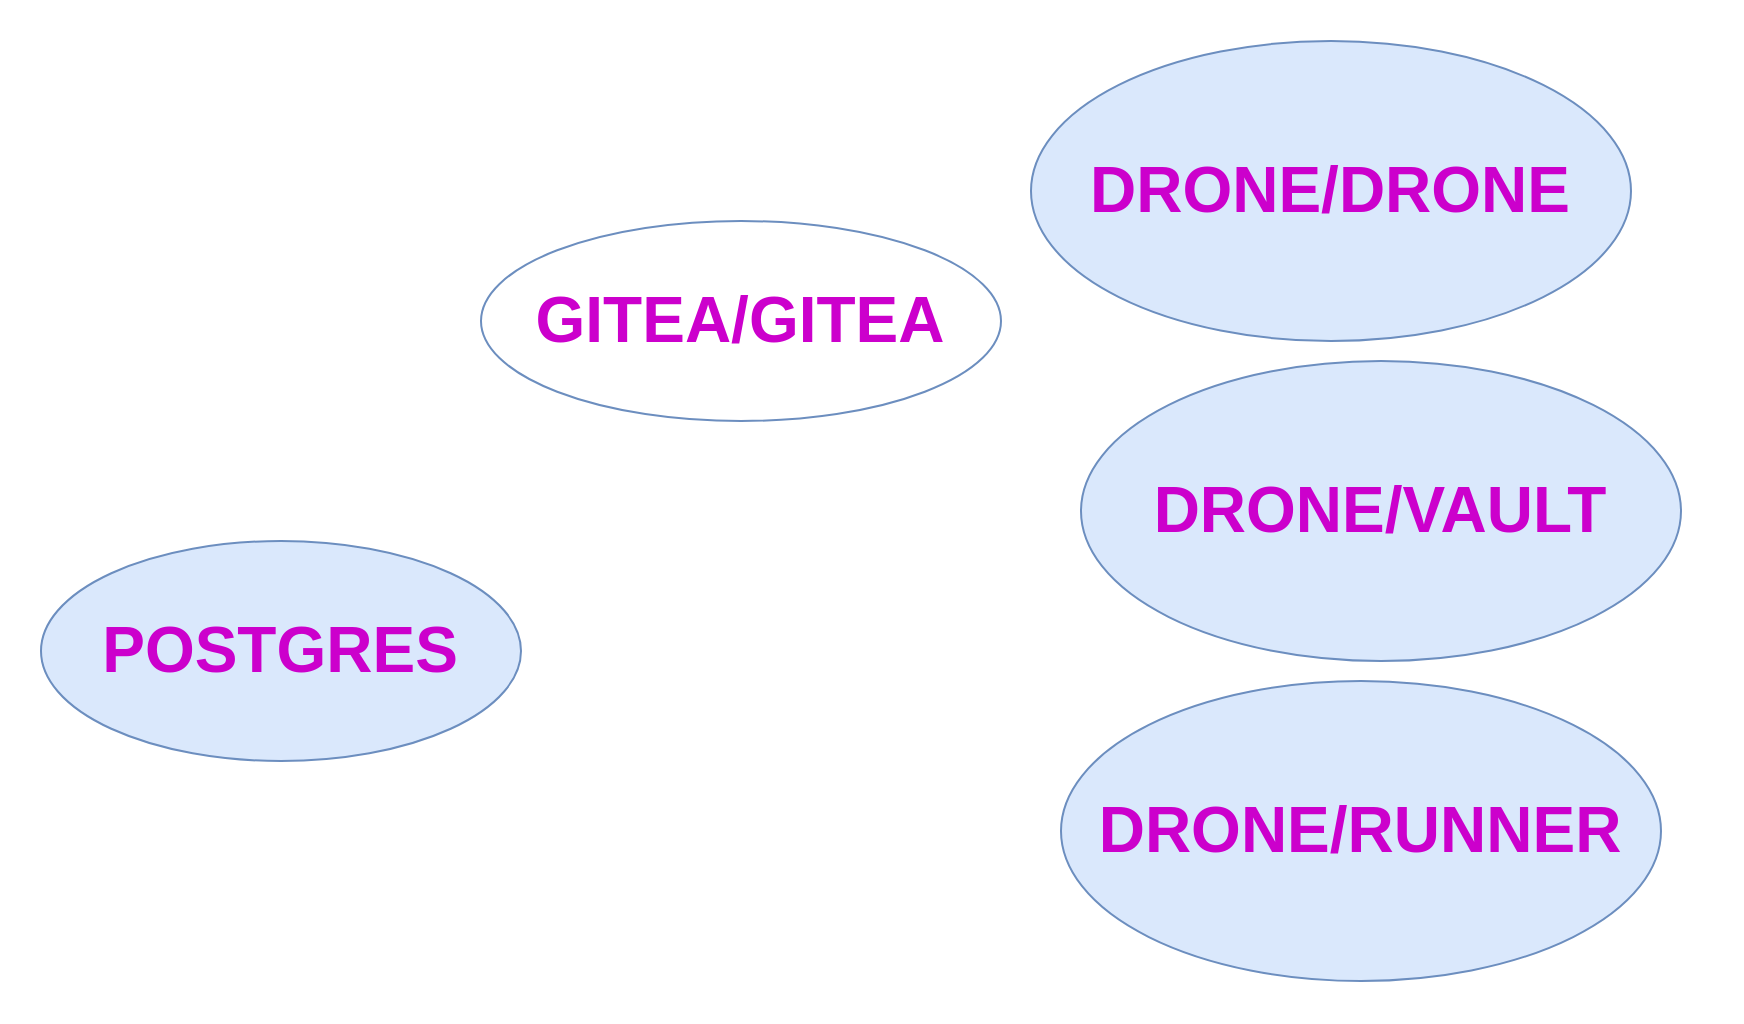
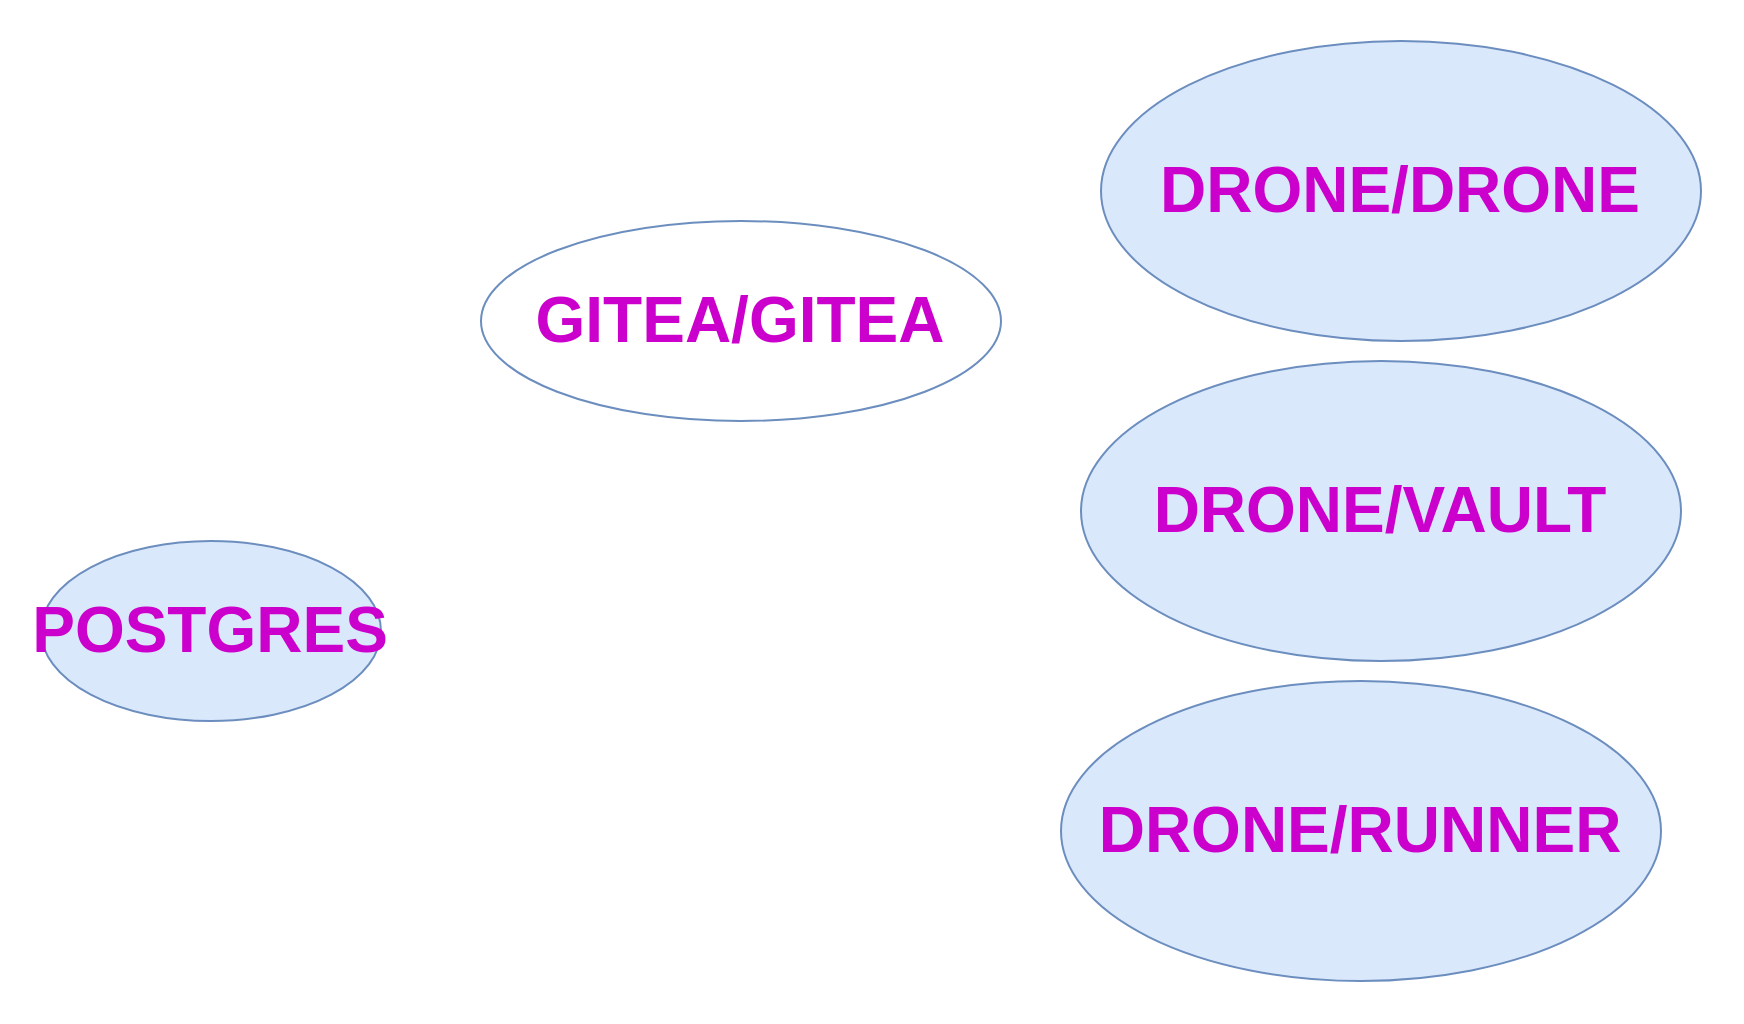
(1331, 191) -> (1401, 191)
(281, 651) -> (211, 631)
